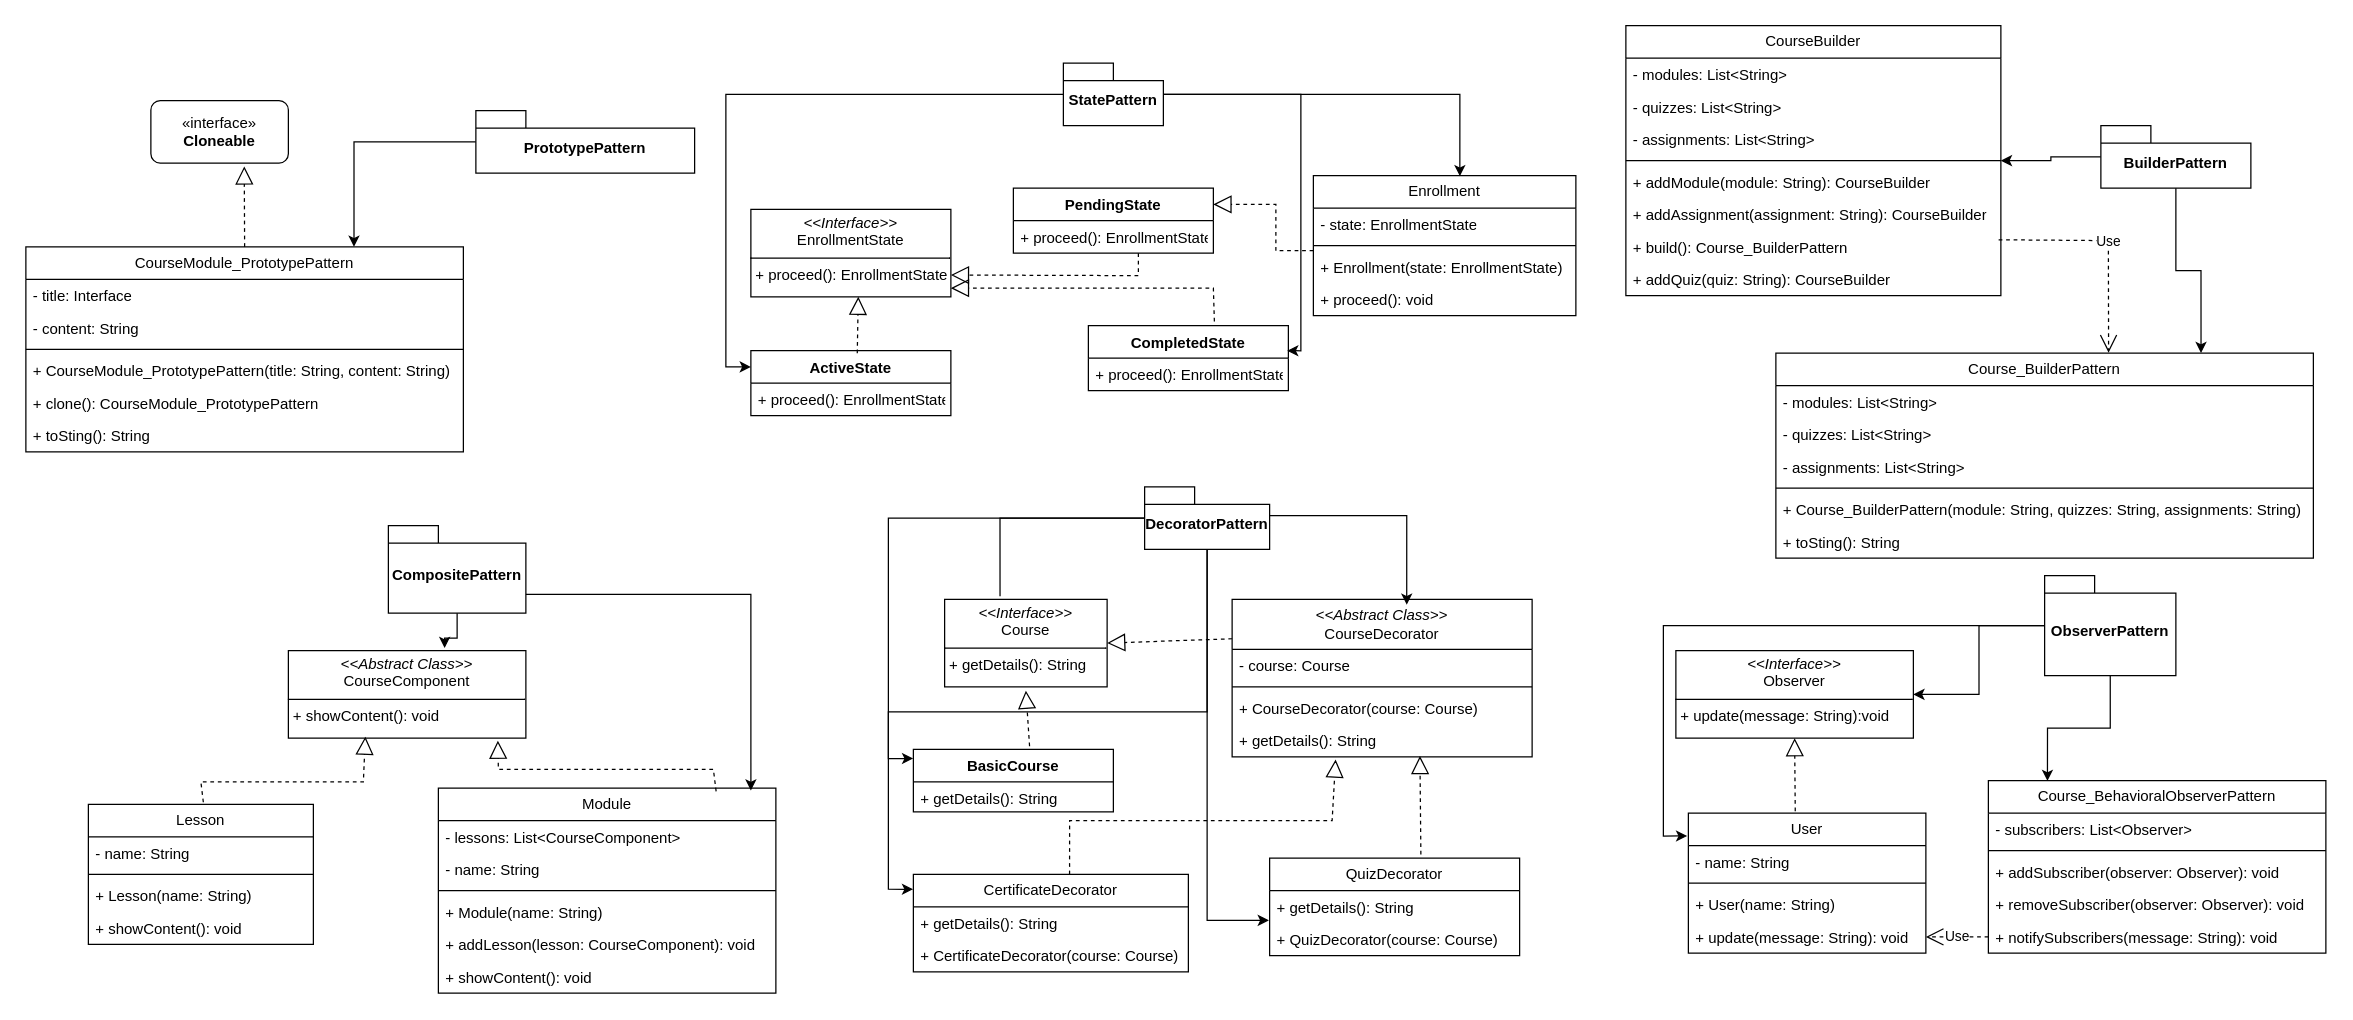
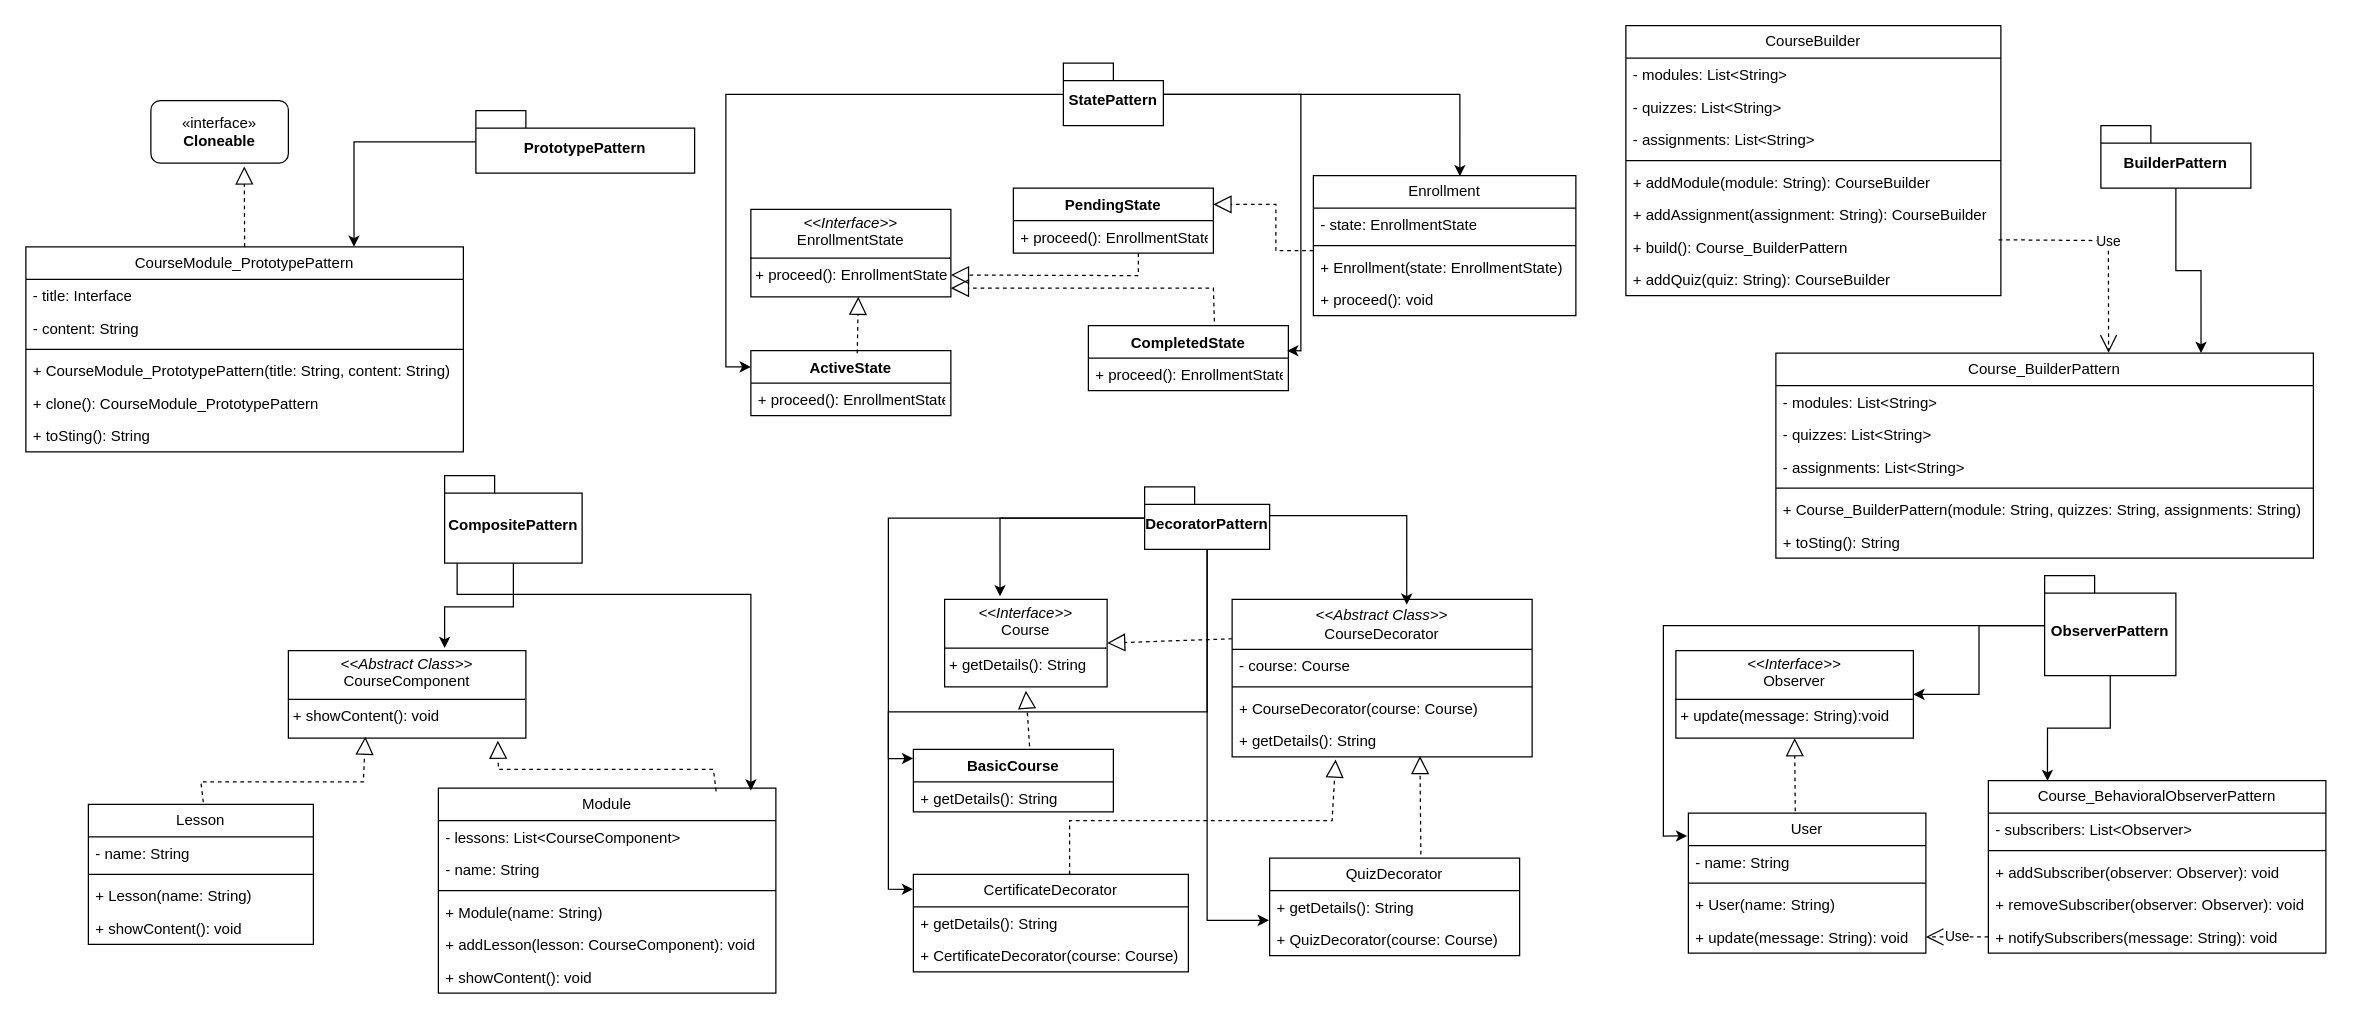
(2054, 157) -> none
(457, 569) -> (513, 519)
(1000, 589) -> (1000, 586)
